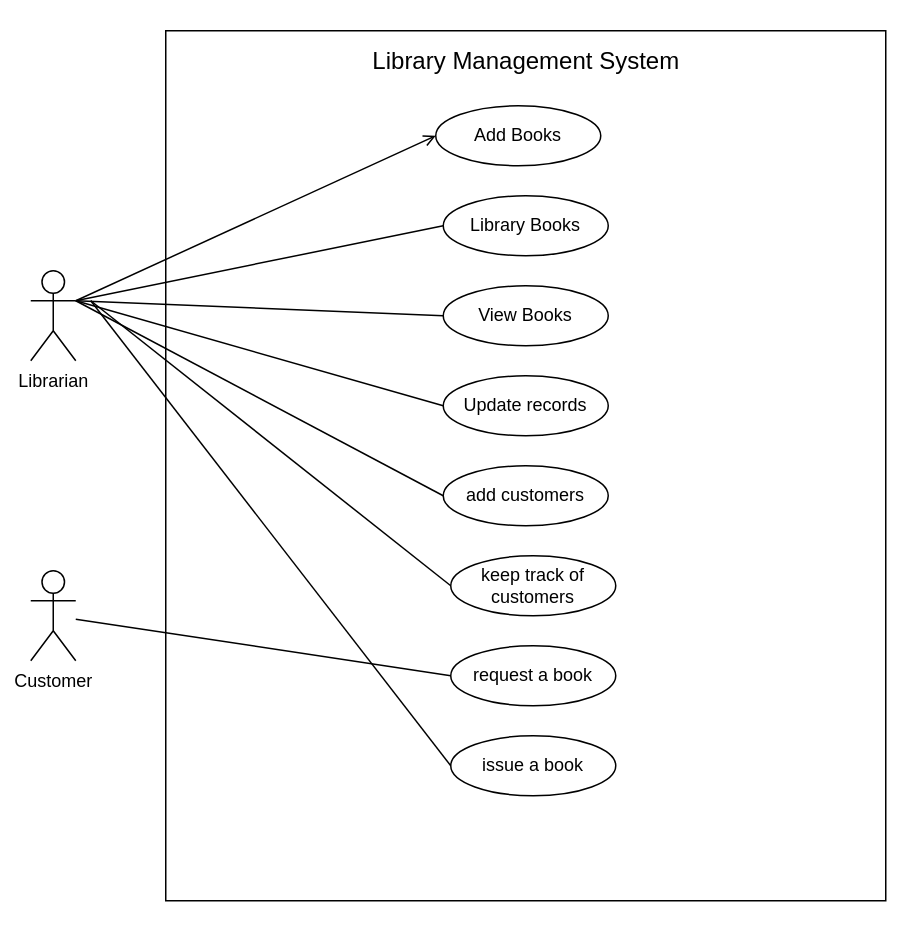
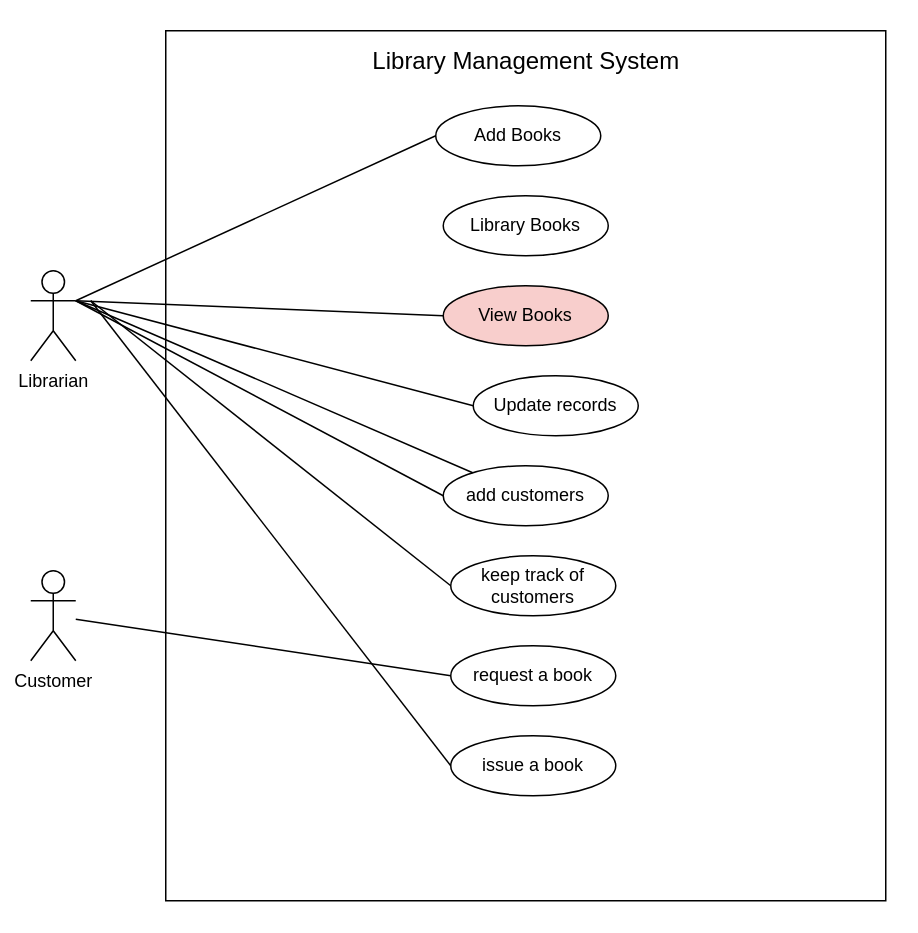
(429, 139) -> (430, 138)
(263, 263) -> (294, 396)
(526, 316) -> (526, 316)
(526, 406) -> (556, 406)
